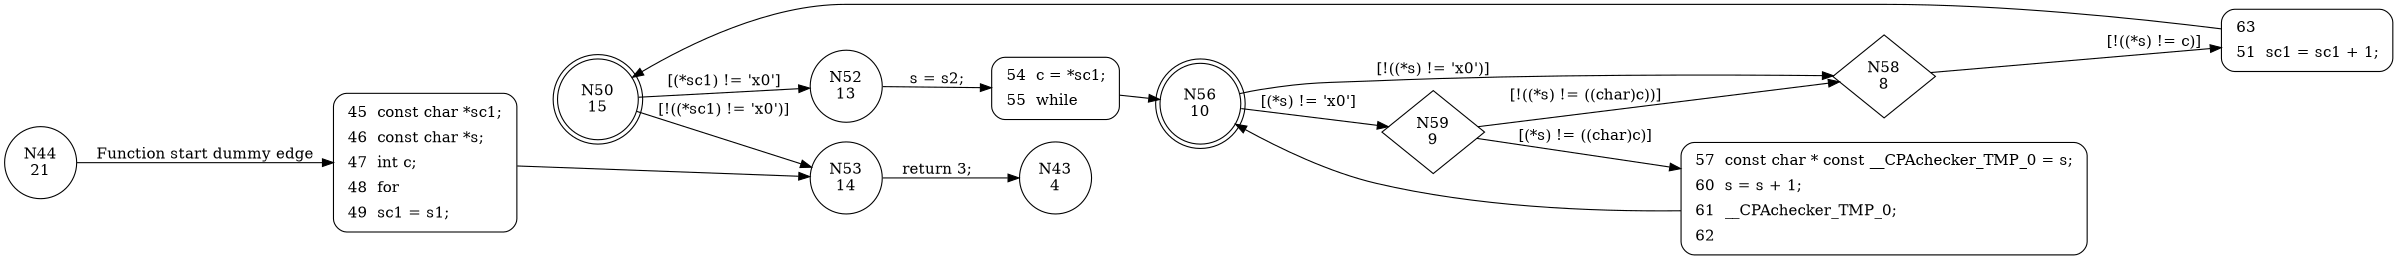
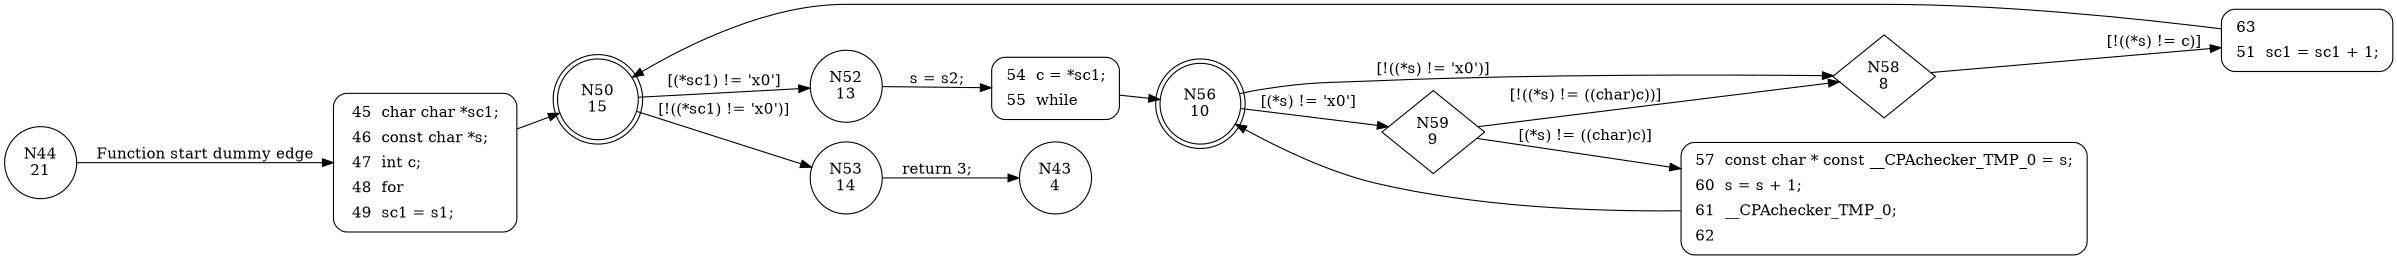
(440, 112) -> (440, 112)
(658, 171) -> (533, 123)
